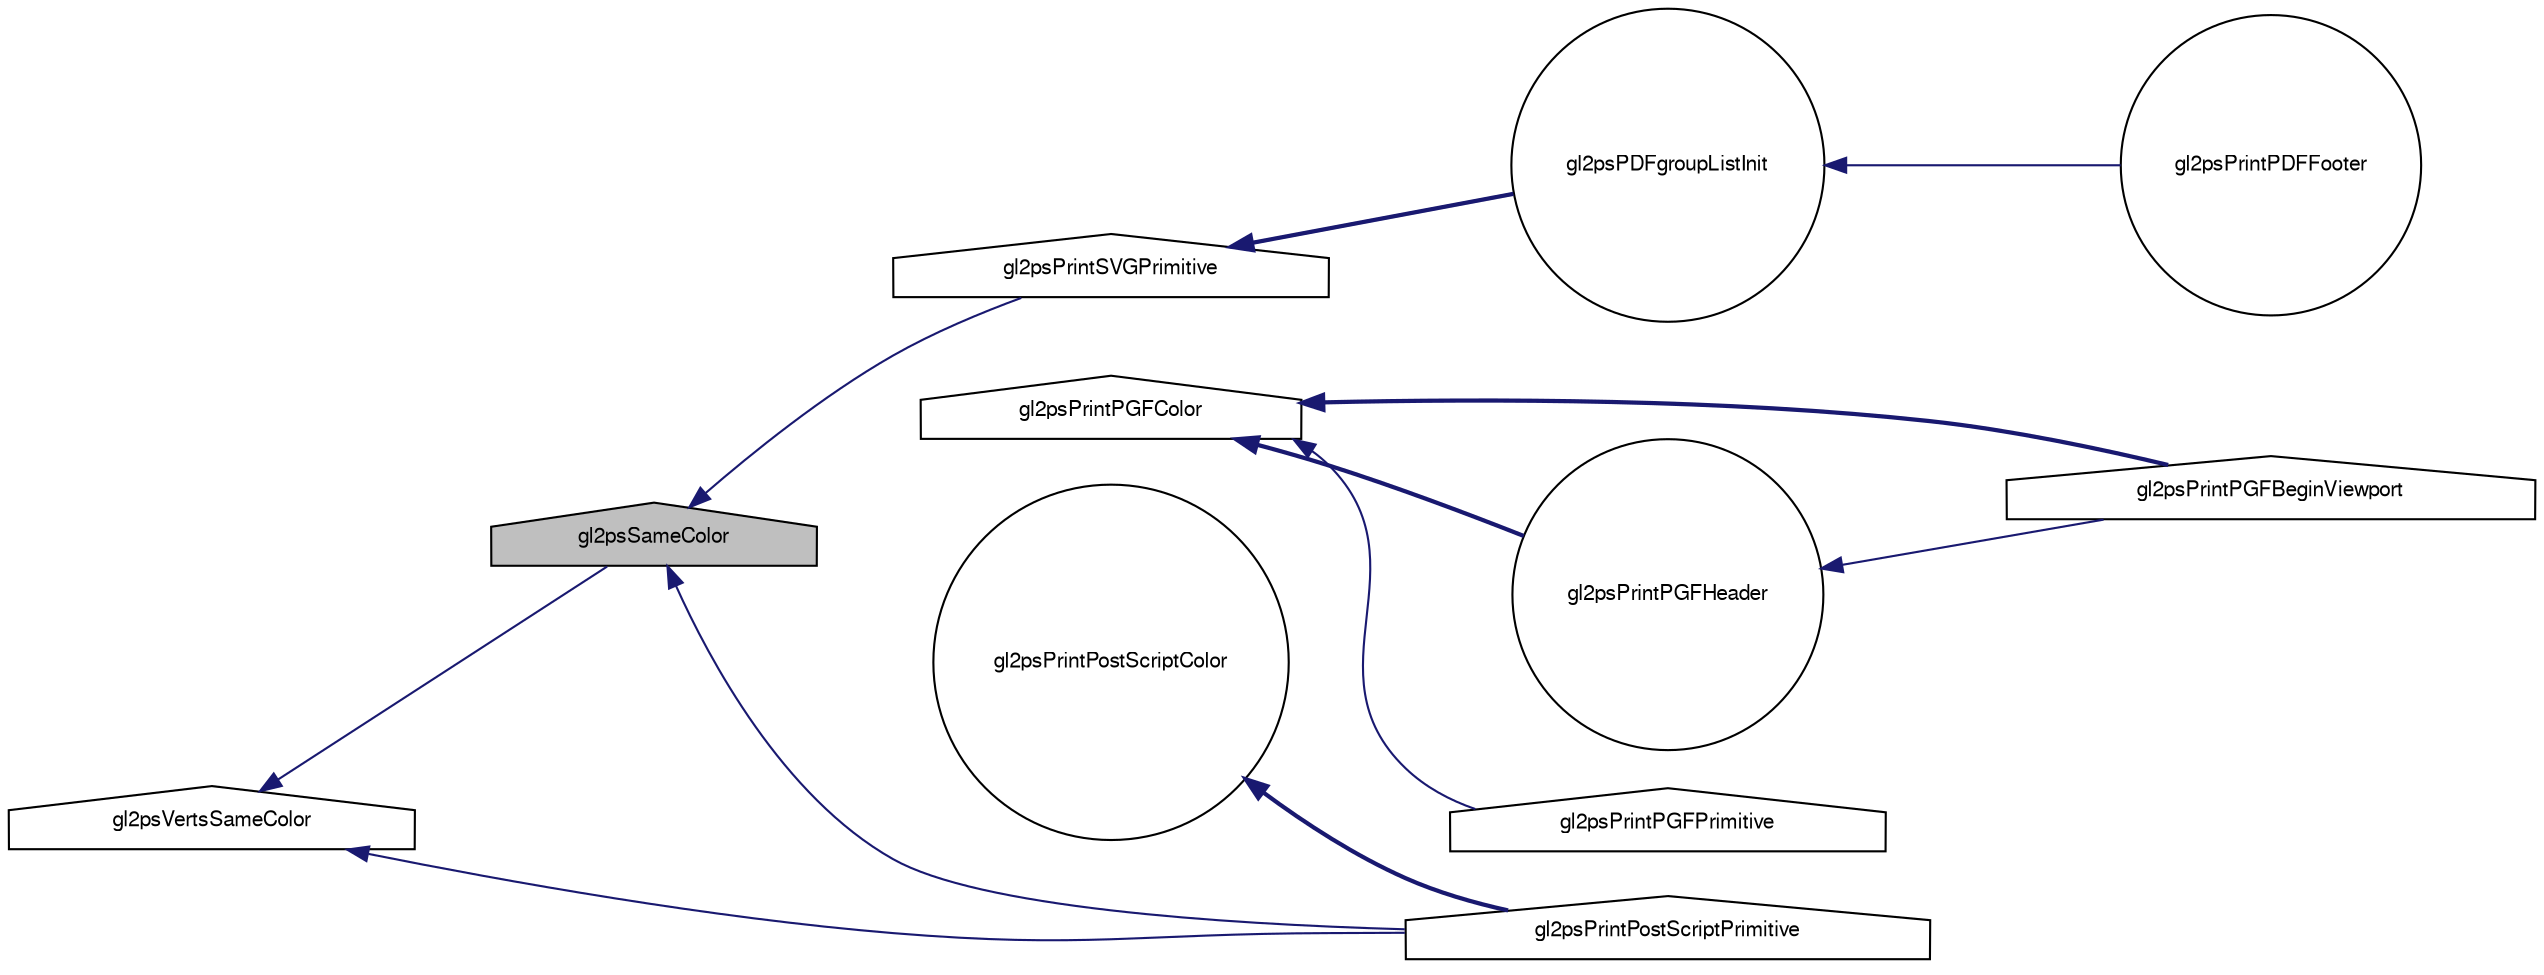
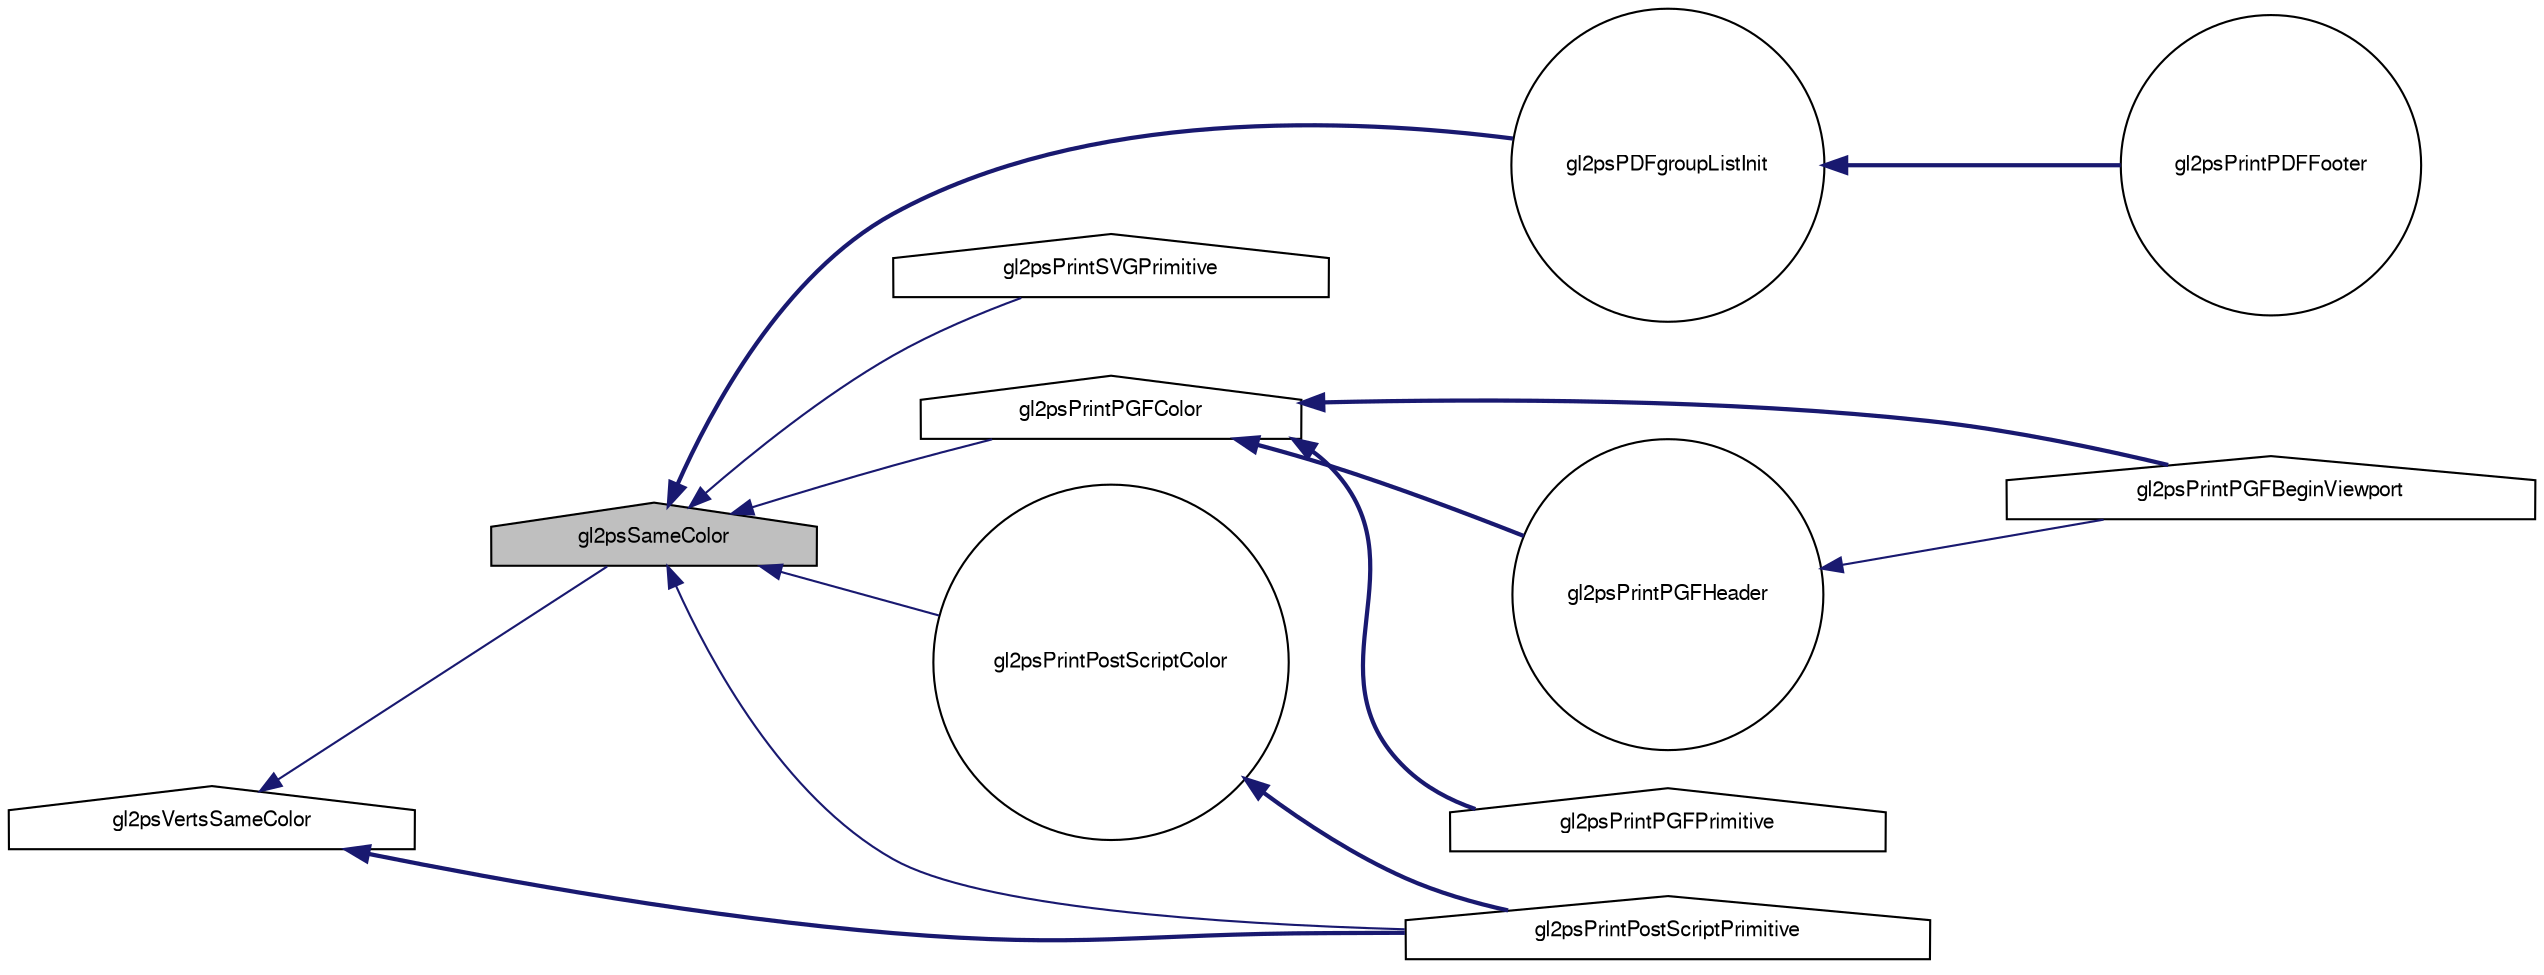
(1983, 165) -> (1983, 165)
(1383, 218) -> (1024, 162)
none -> (872, 472)
none -> (860, 594)
(1364, 647) -> (1364, 647)
(884, 932) -> (884, 932)
